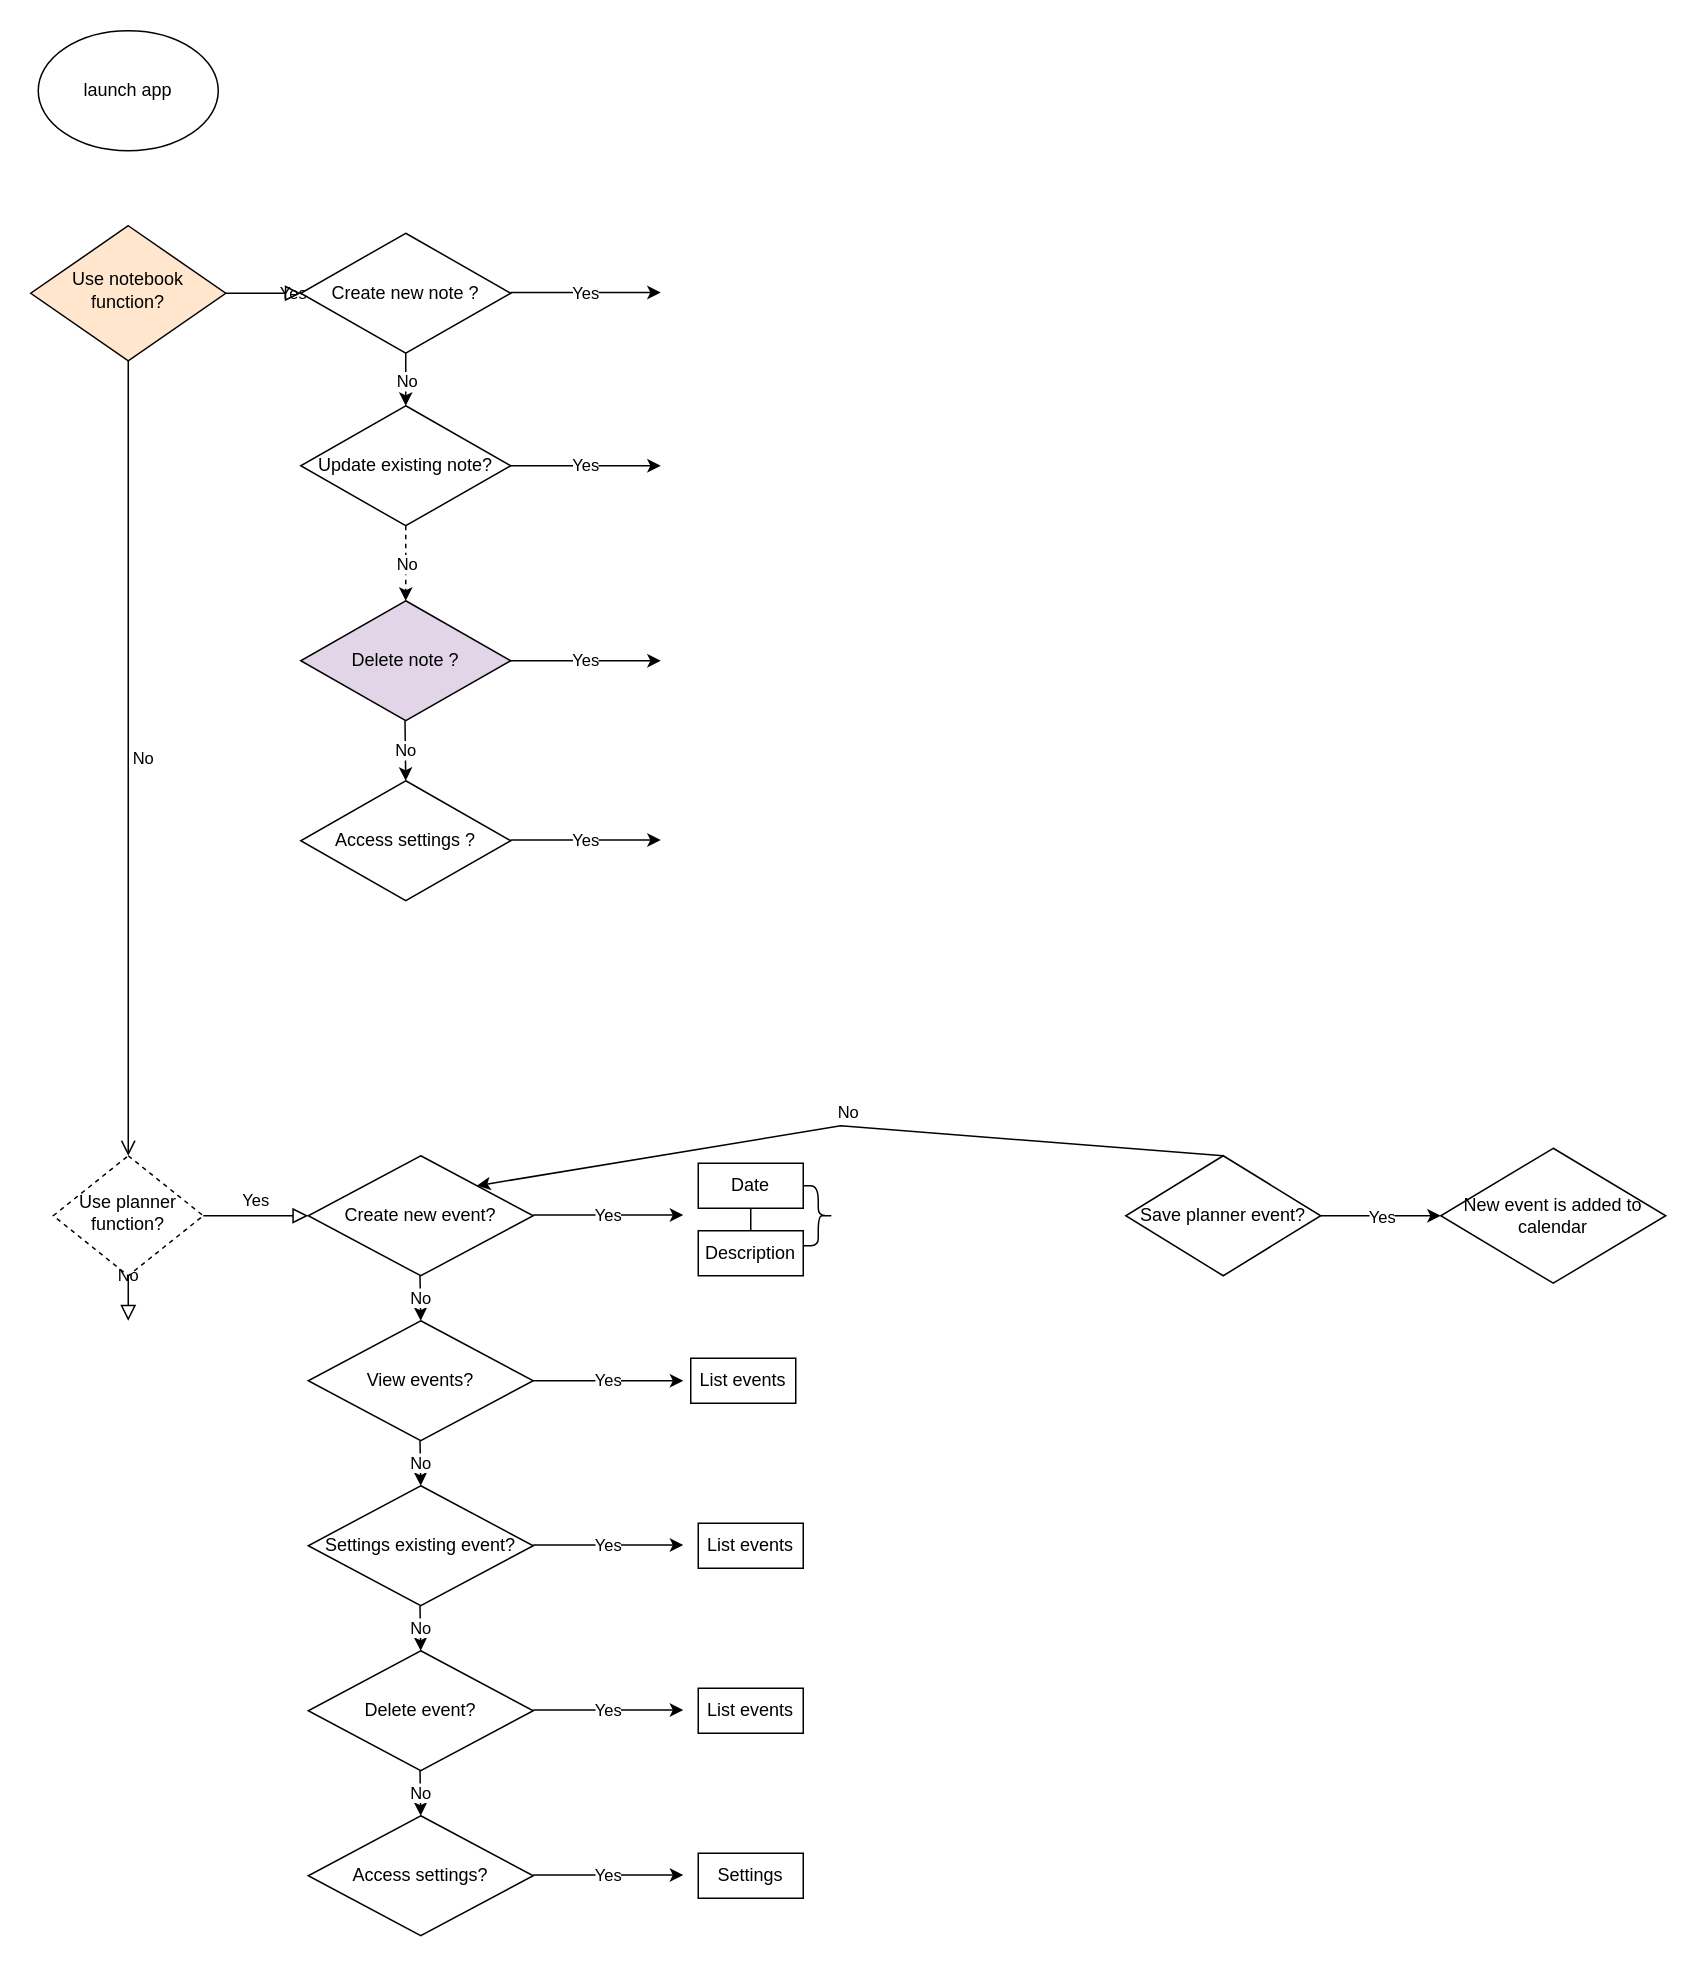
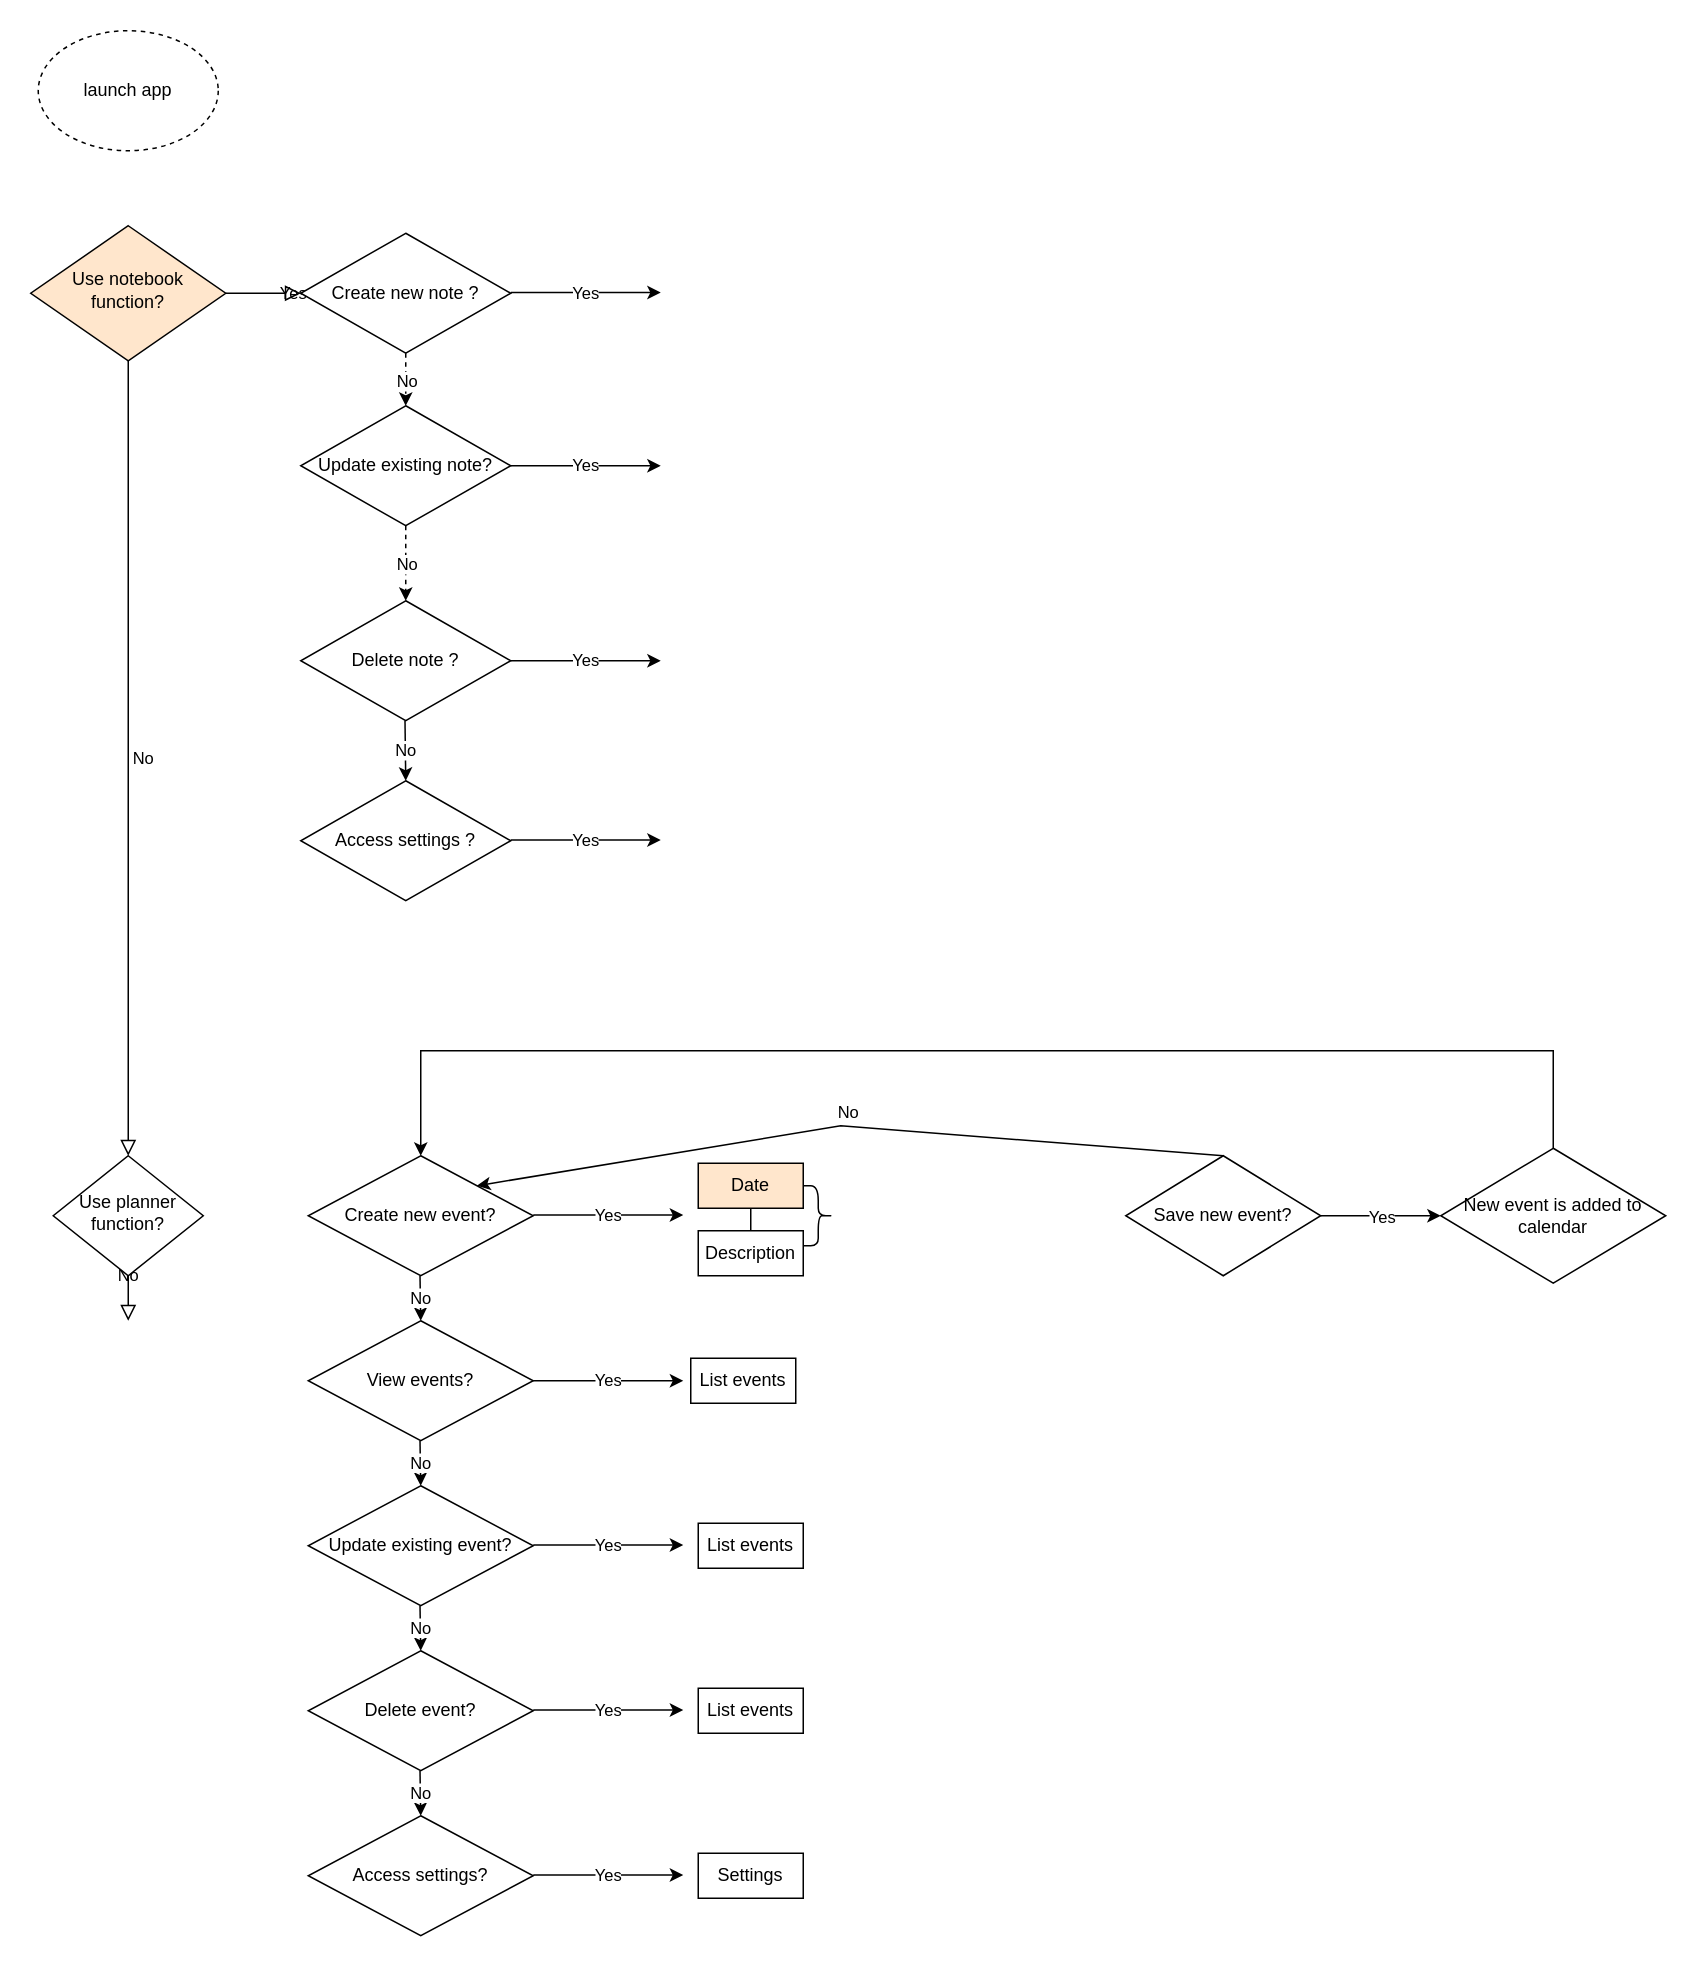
(128, 91) -> (128, 91)
(406, 363) -> (406, 363)
(406, 661) -> (406, 661)
none -> (988, 1051)
(128, 1145) -> (128, 1139)
(751, 1186) -> (751, 1186)
(128, 1216) -> (128, 1216)
(248, 1216) -> none
(1223, 1216) -> (1223, 1216)
(421, 1546) -> (421, 1546)
